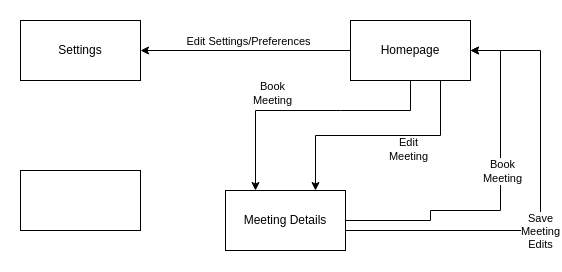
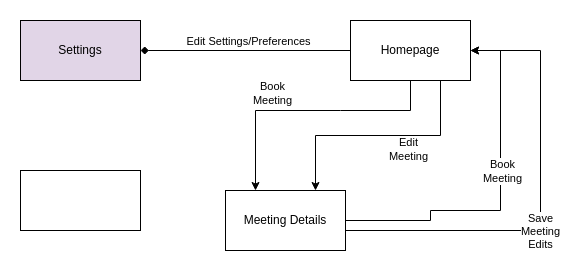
(81, 51) -> (81, 51)
(148, 51) -> (149, 51)
